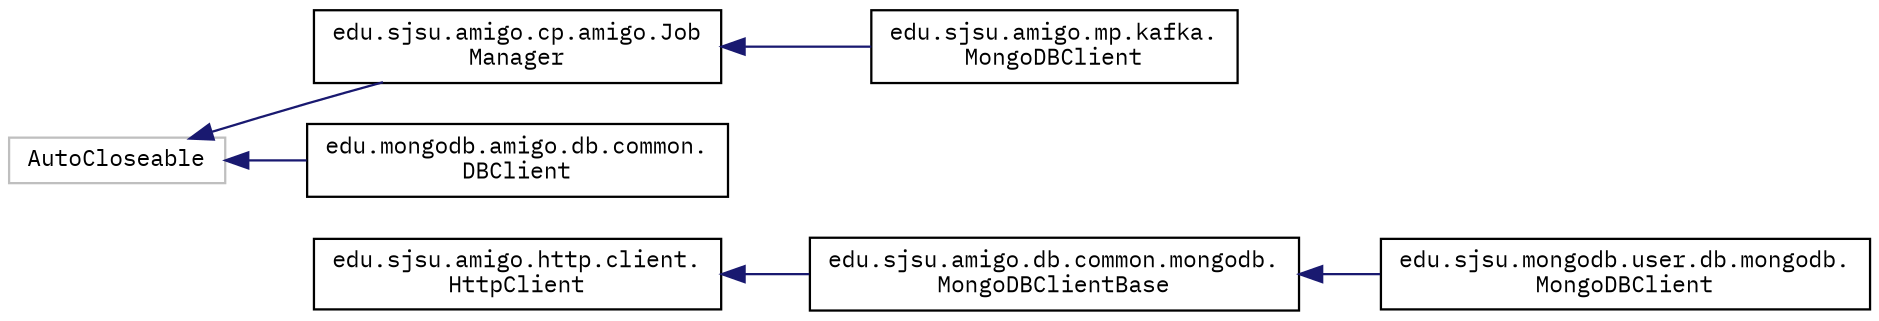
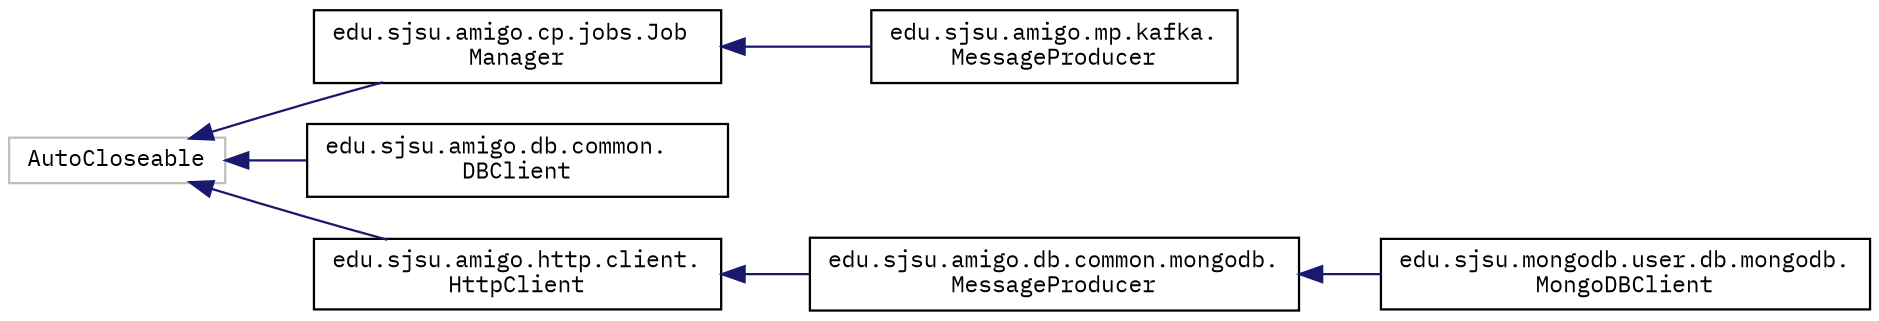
(518, 47) -> (518, 47)
(1054, 47) -> (1054, 47)
(518, 160) -> (518, 160)
none -> (300, 215)
(1054, 274) -> (1054, 274)
